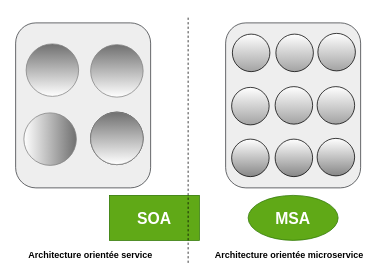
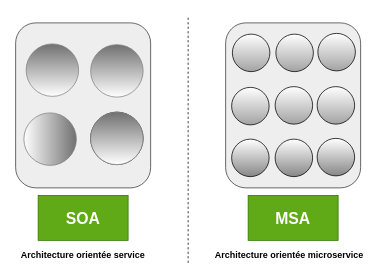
(154, 218) -> (83, 218)
(293, 218) -> (293, 218)
(90, 255) -> (83, 255)
